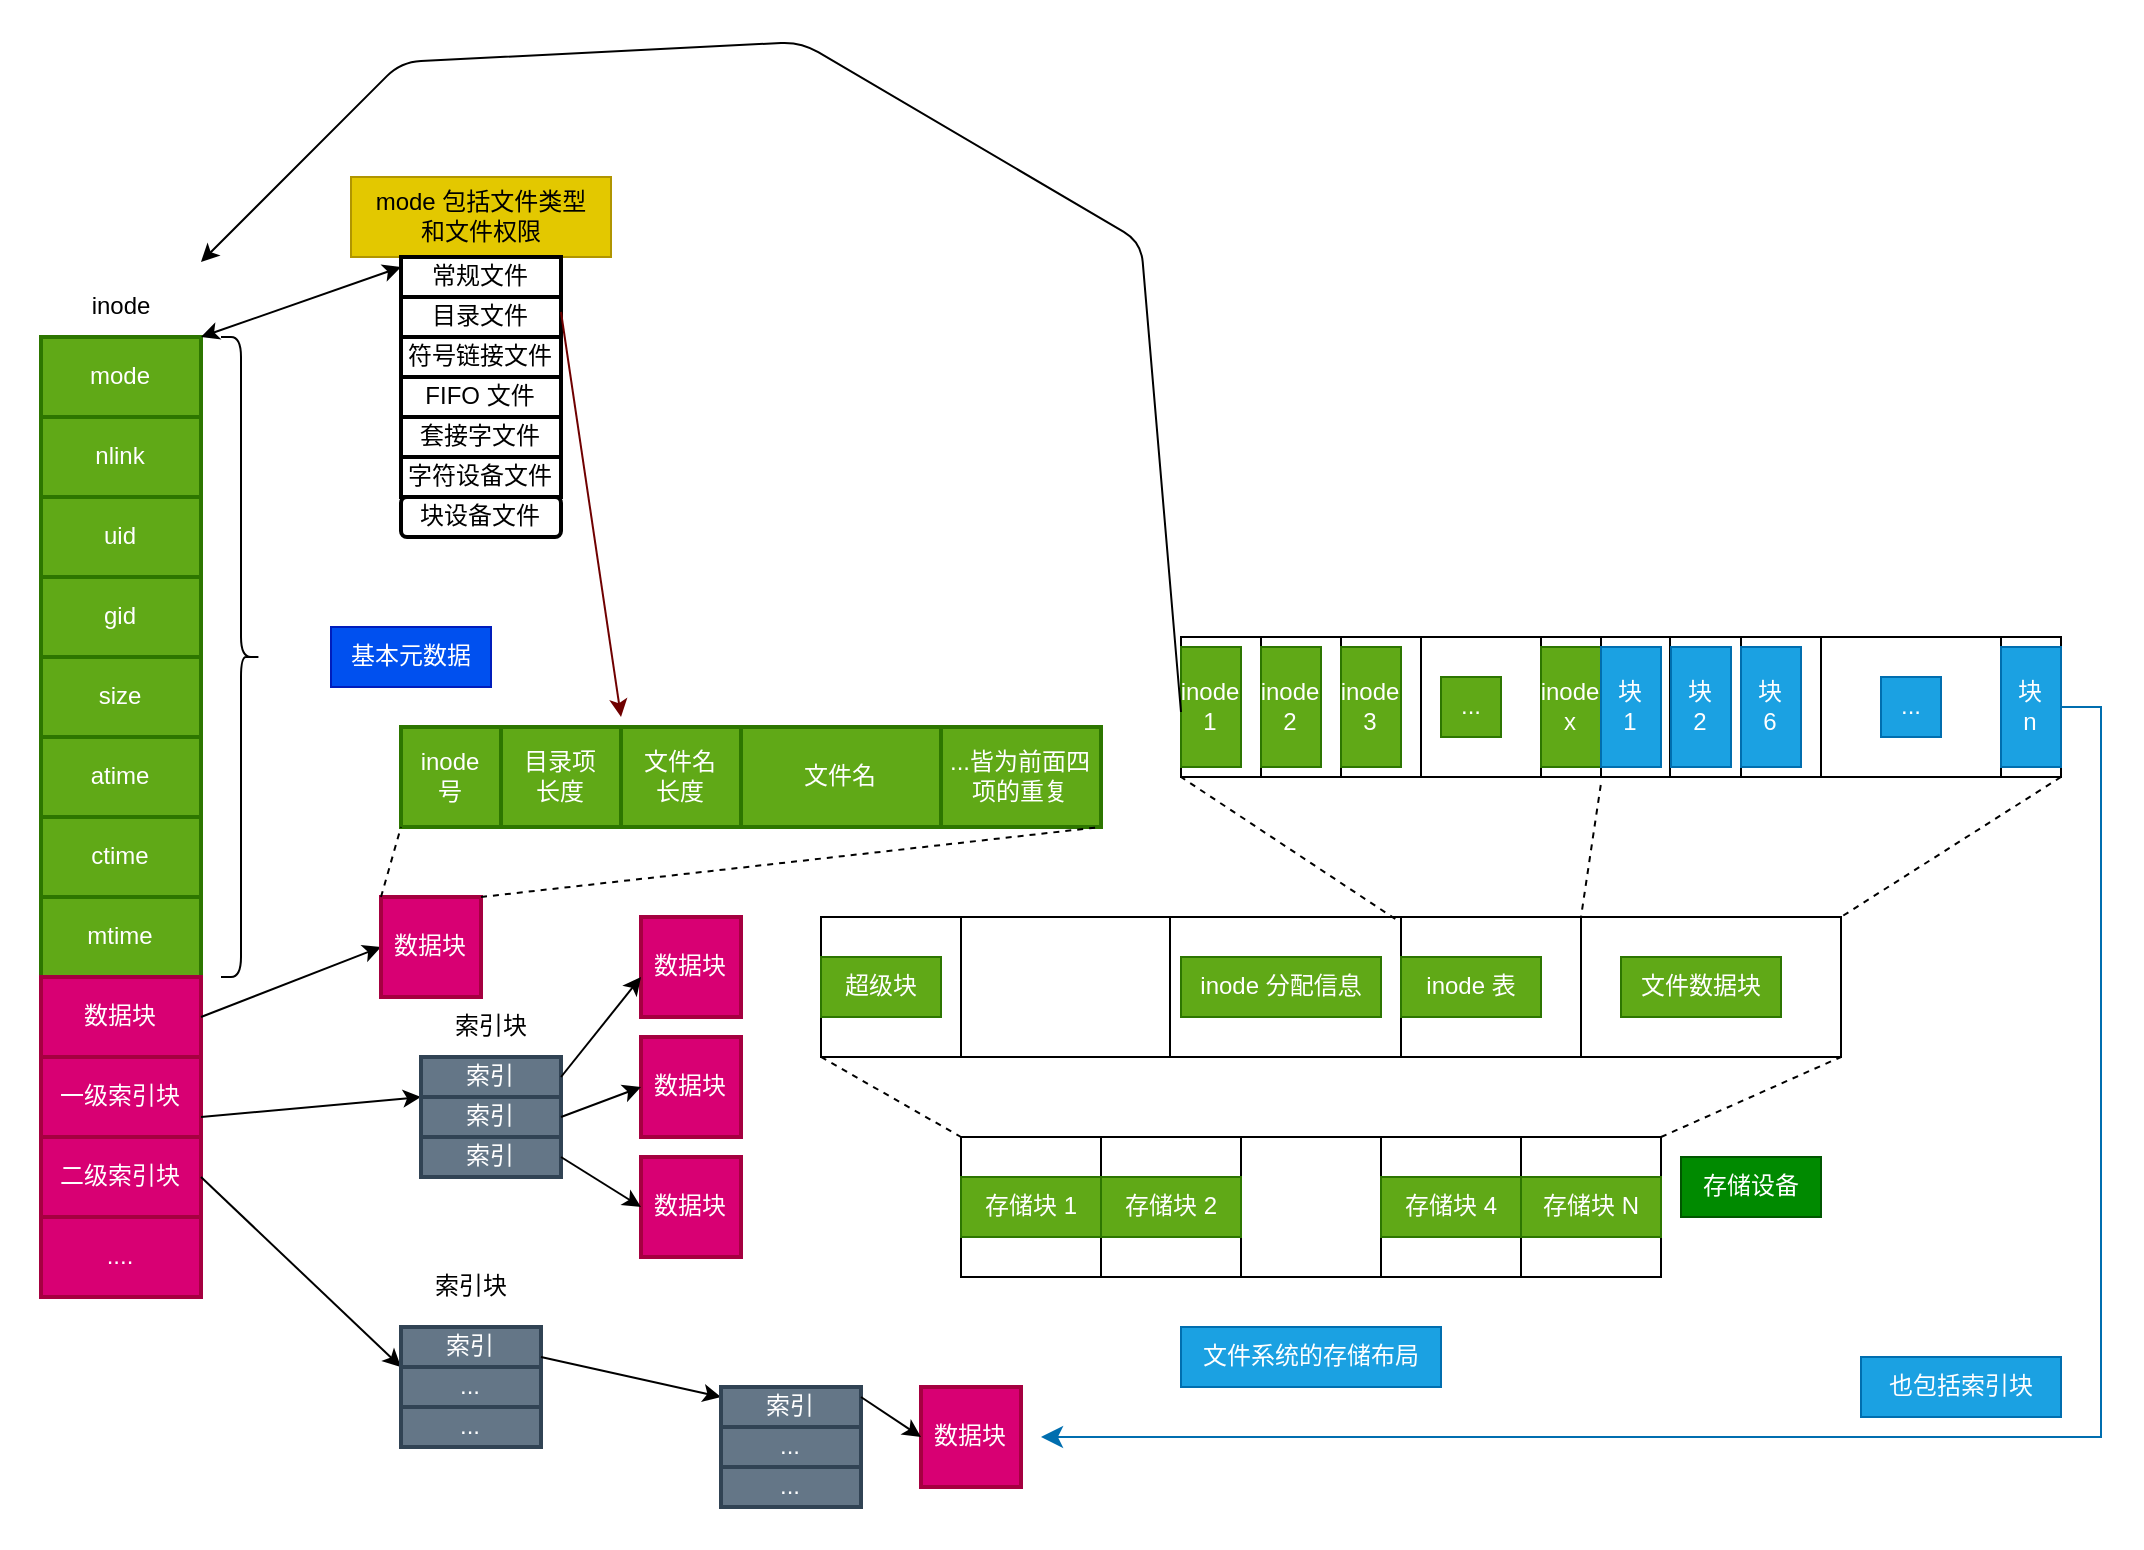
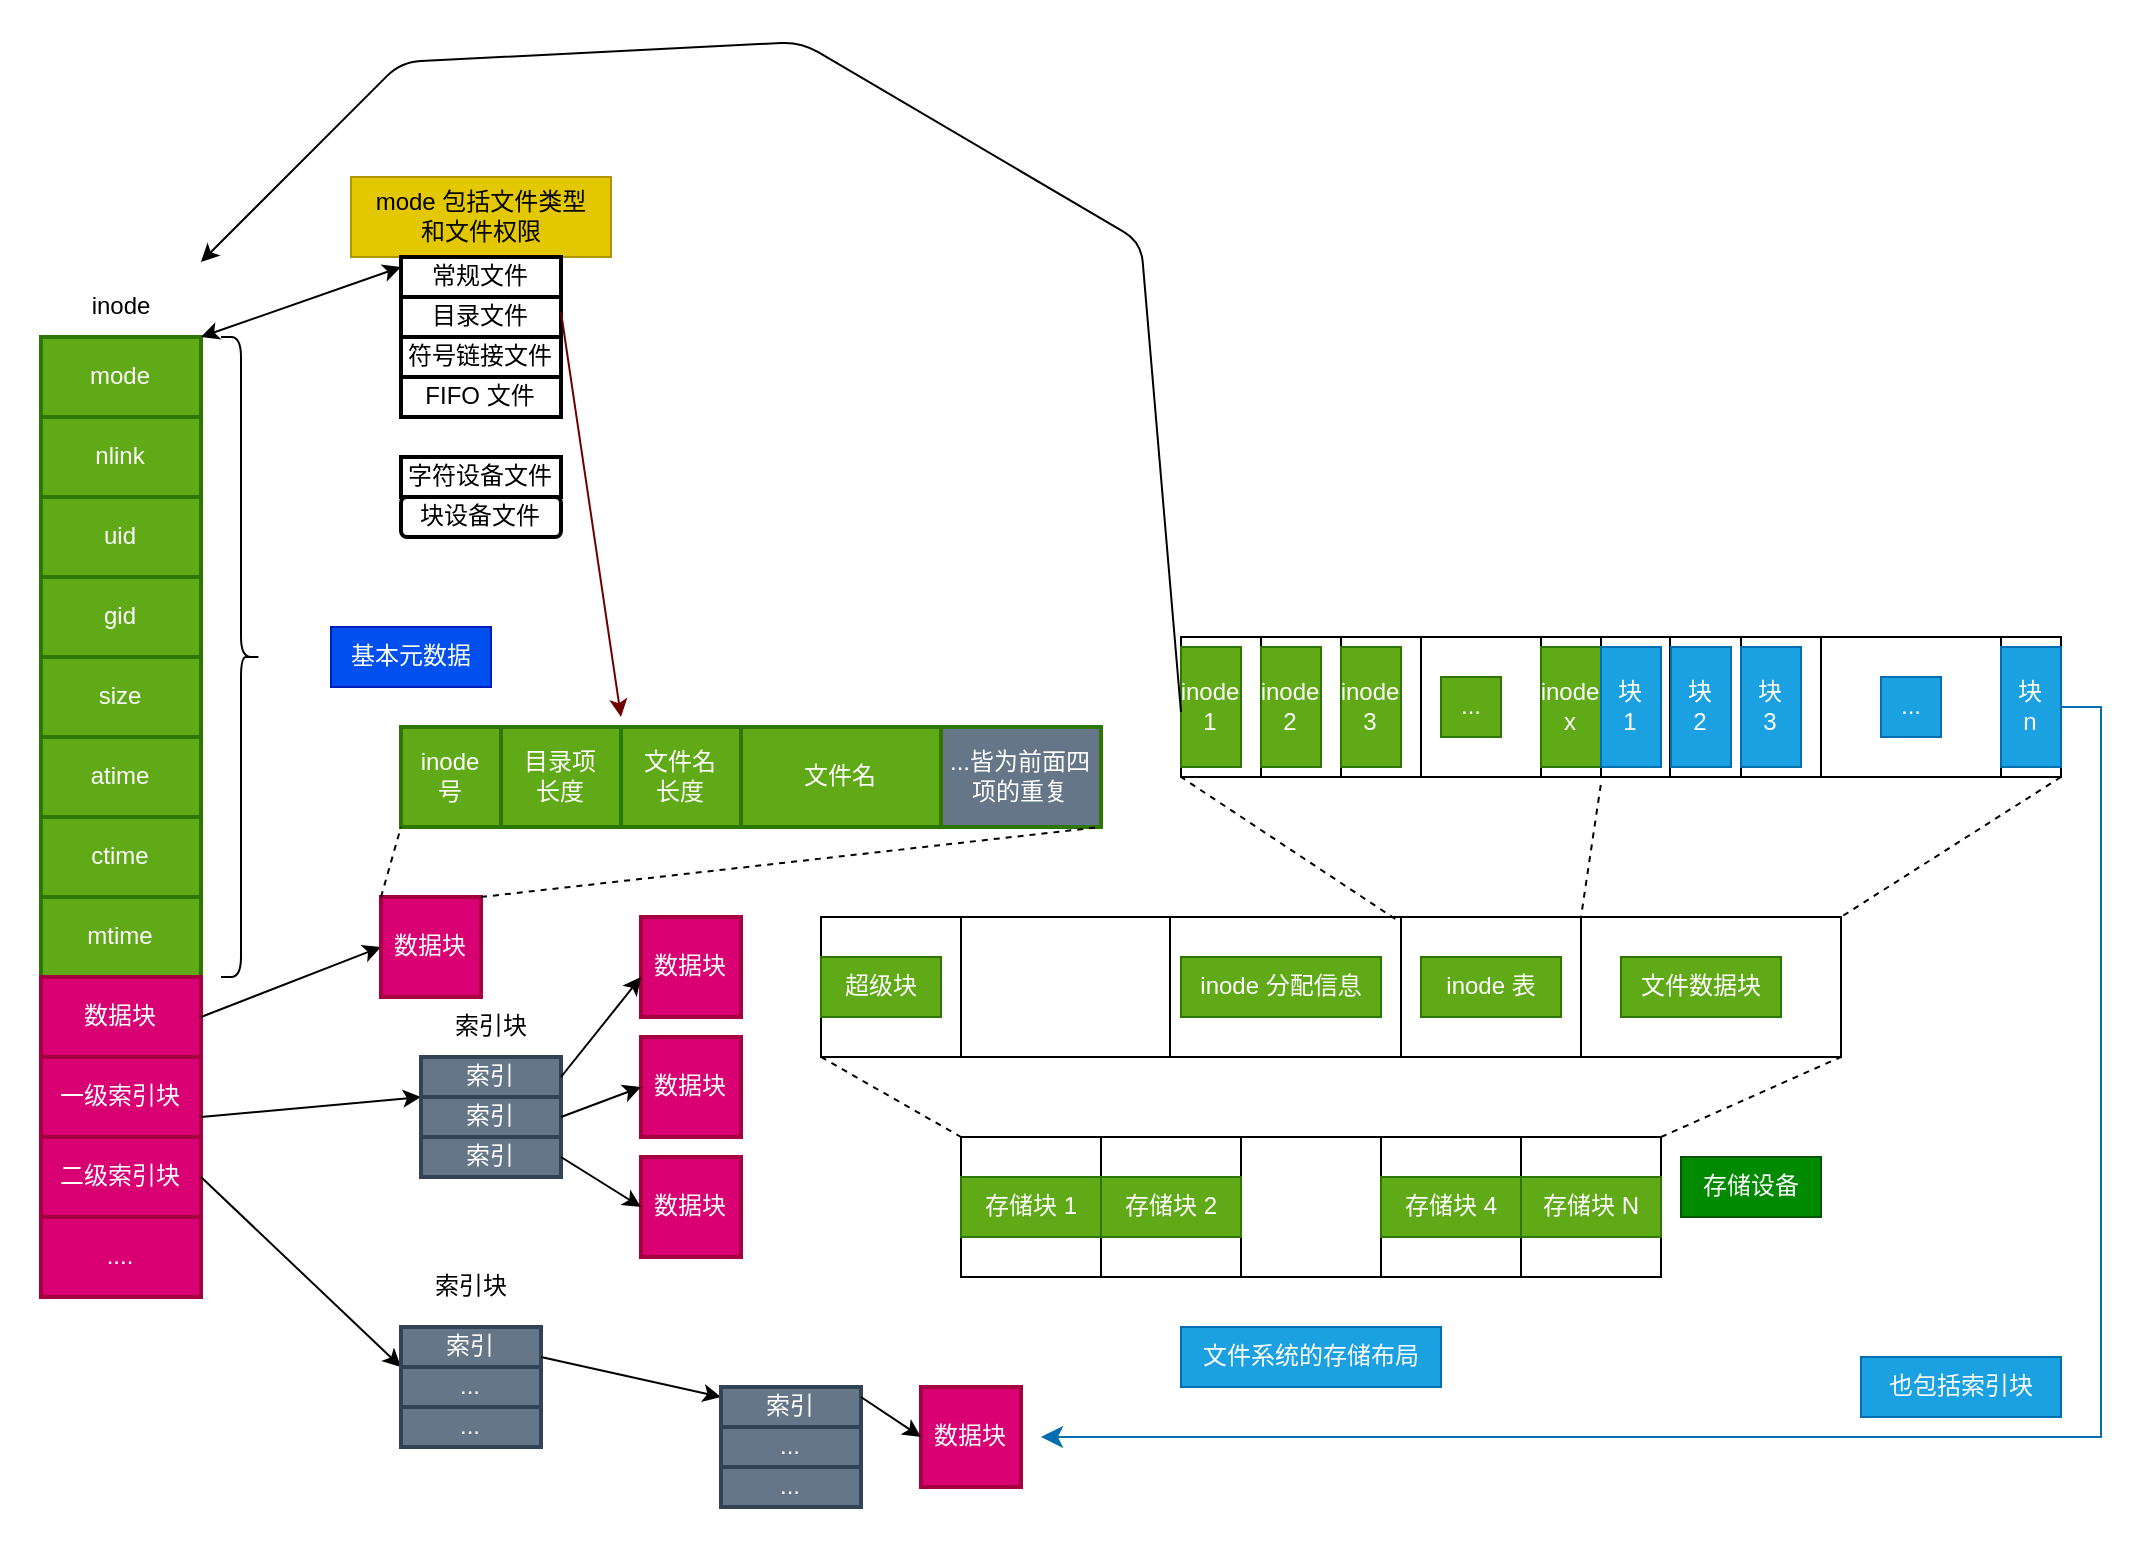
(481, 437) -> none
(1771, 707) -> (1771, 707)
(1021, 777) -> (1021, 777)
(1471, 987) -> (1491, 987)
